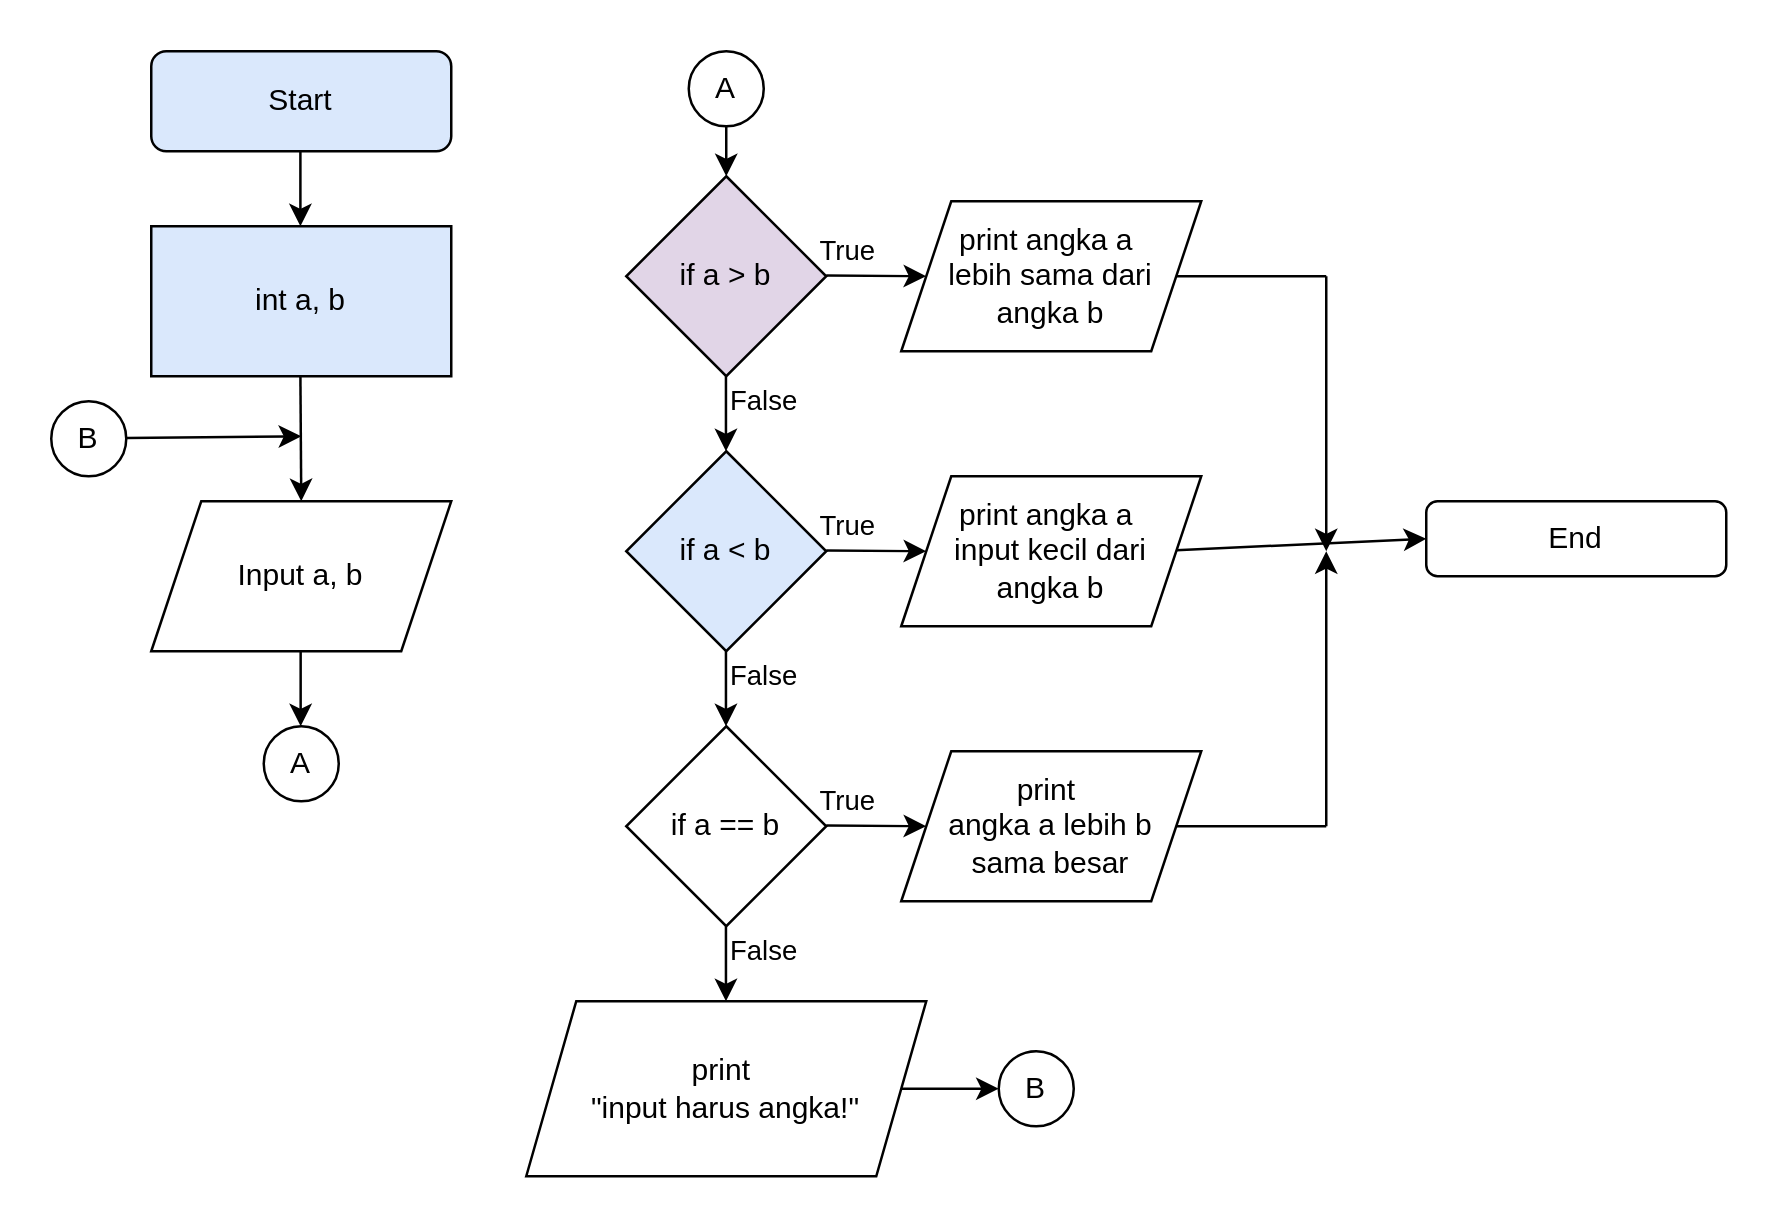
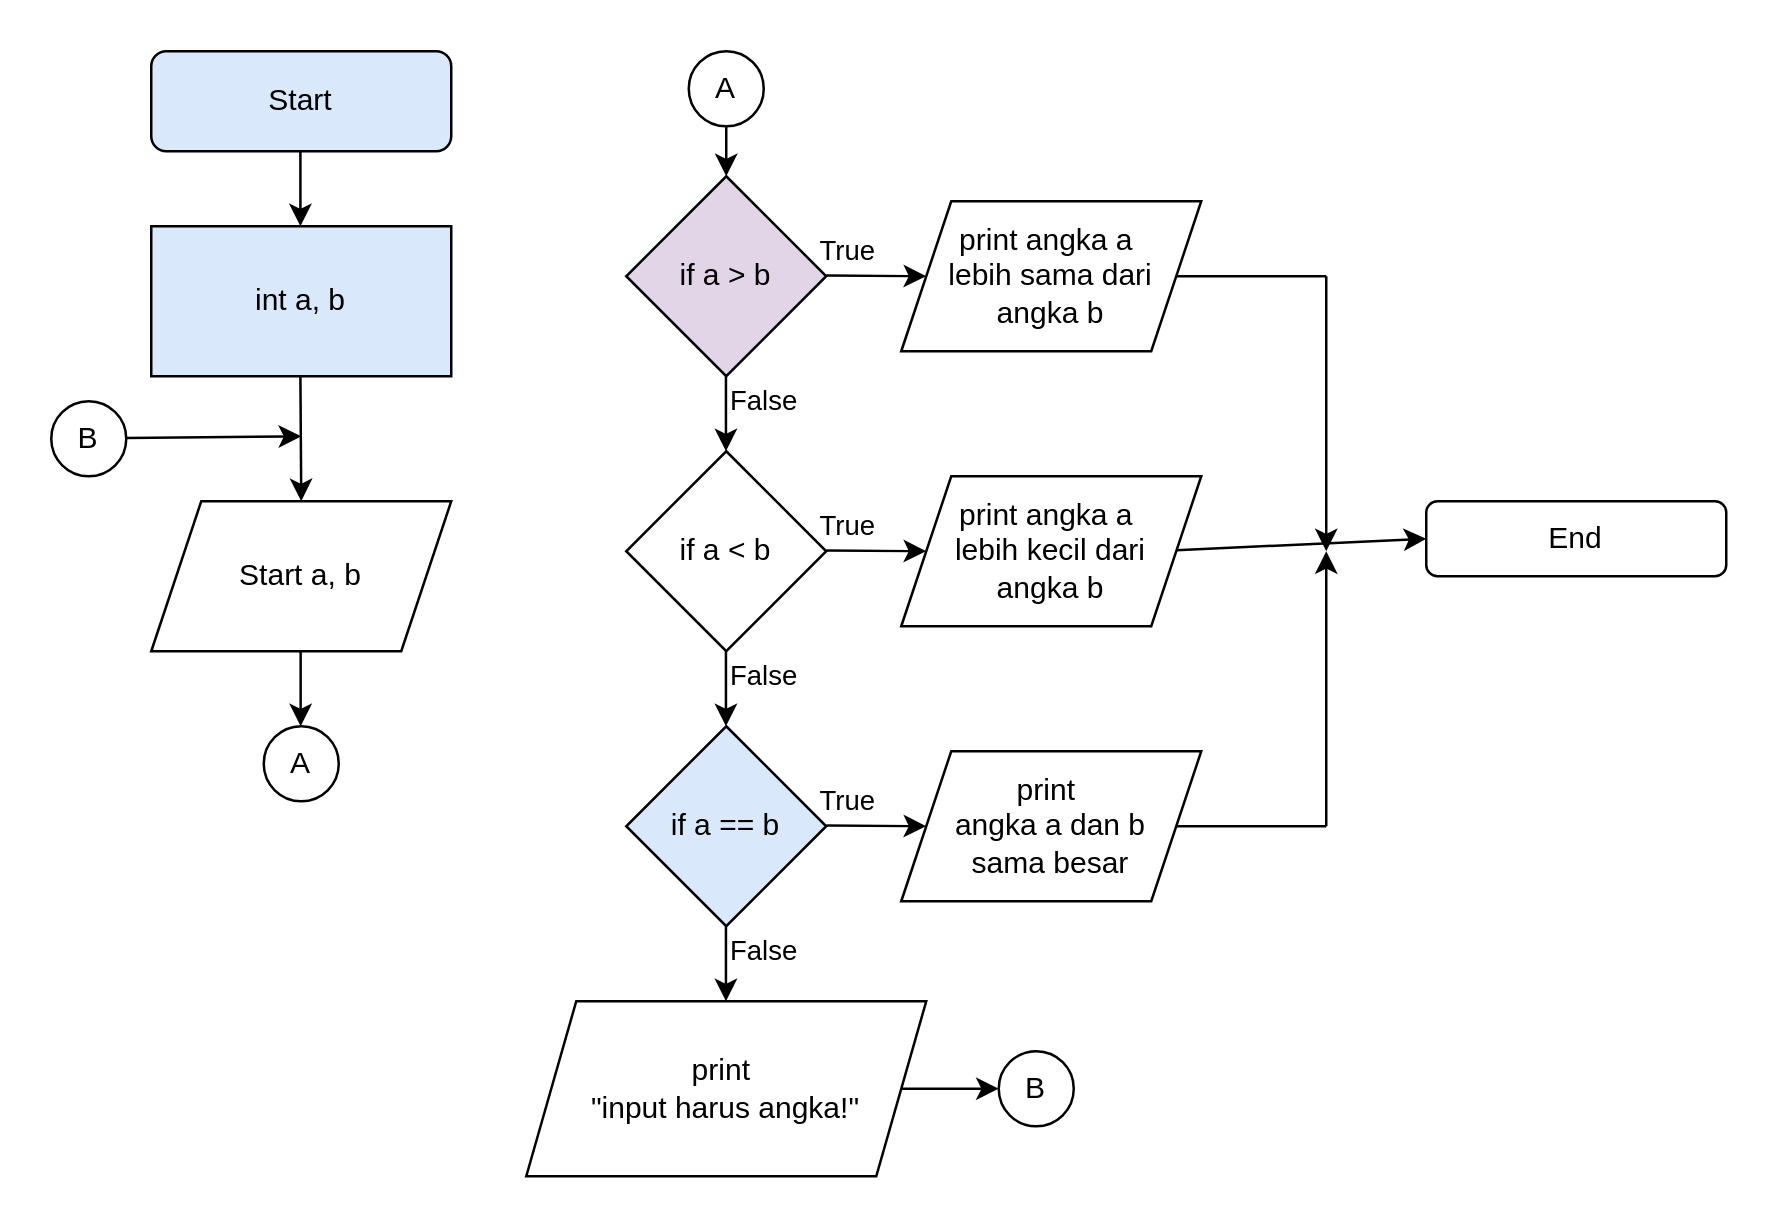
(726, 551) -> (726, 551)
(1051, 551) -> (1051, 551)
(301, 576) -> (301, 576)
(726, 826) -> (726, 826)
(1051, 826) -> (1051, 826)
